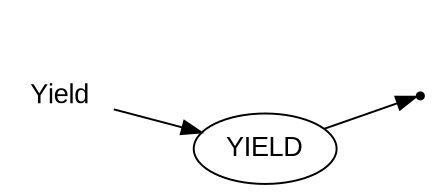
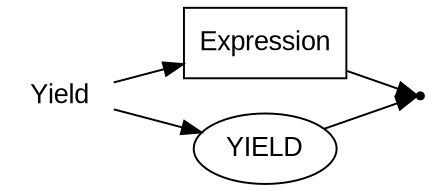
none -> (265, 43)
